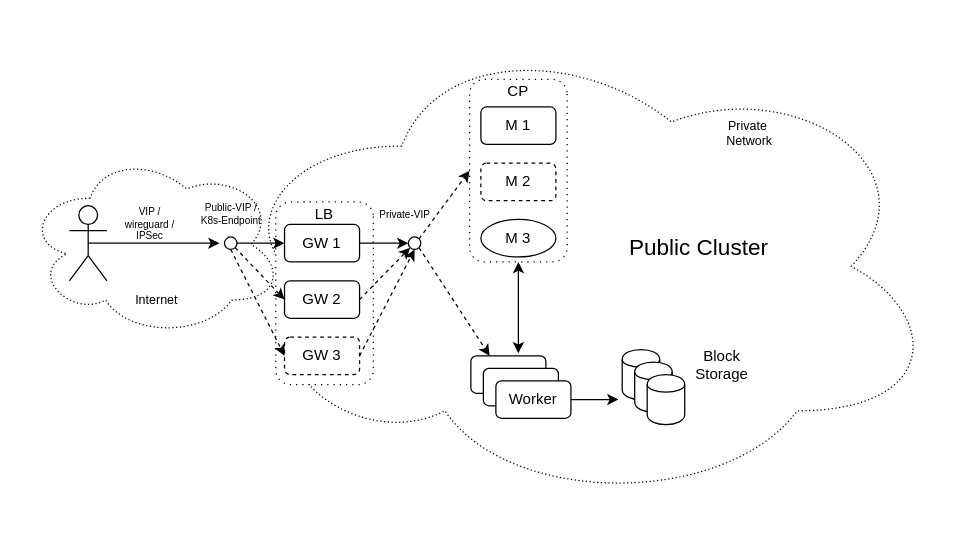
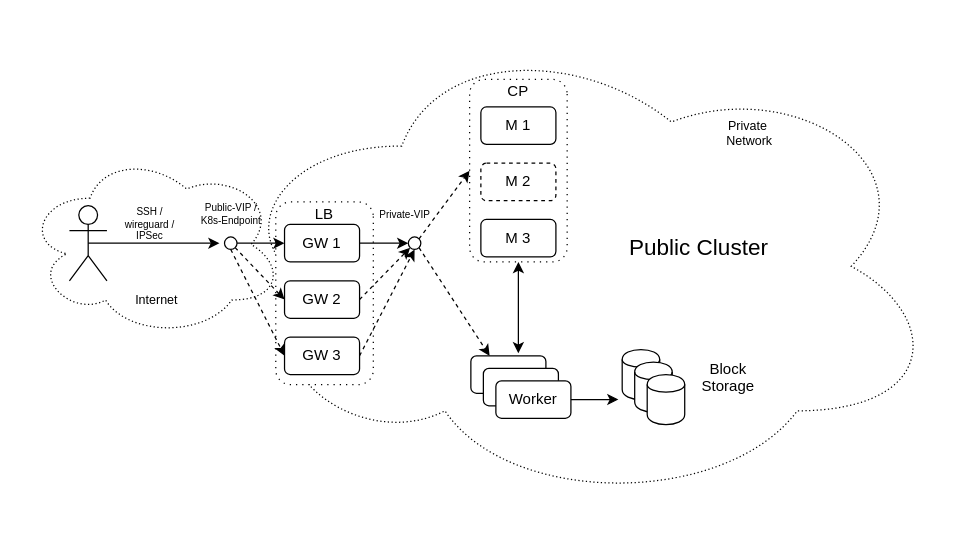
(150, 224) -> (150, 224)
(518, 238) -> (518, 238)
(322, 356) -> (322, 356)
(722, 374) -> (728, 387)
